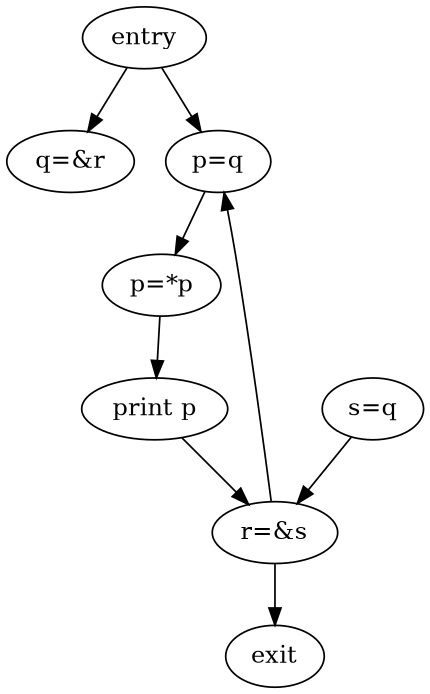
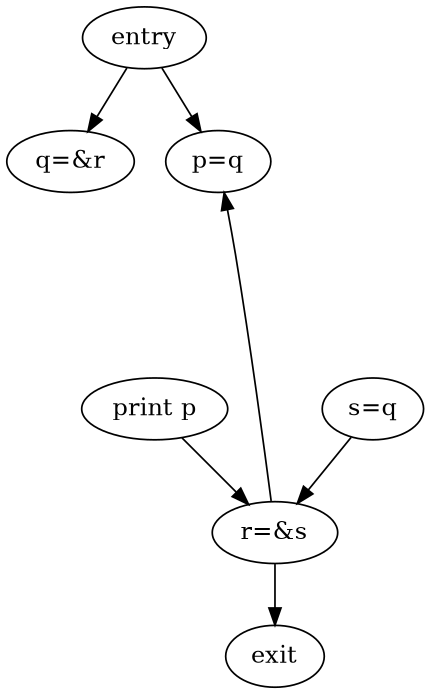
(162, 285) -> none
